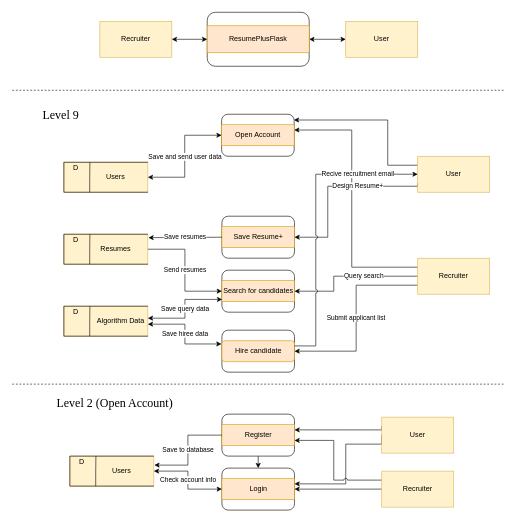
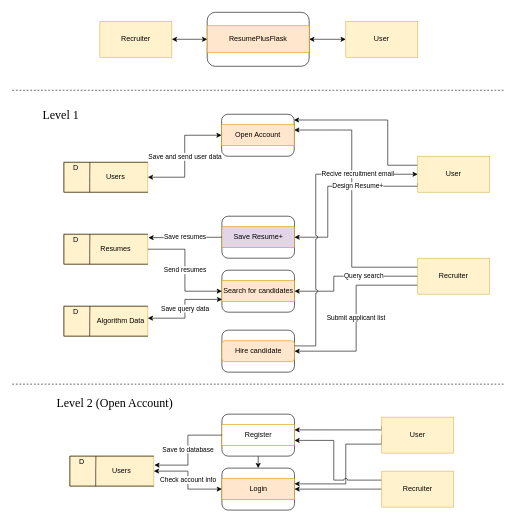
(61, 114) -> (61, 114)
(258, 237) -> (258, 237)
(185, 330) -> none
(258, 435) -> (258, 435)
